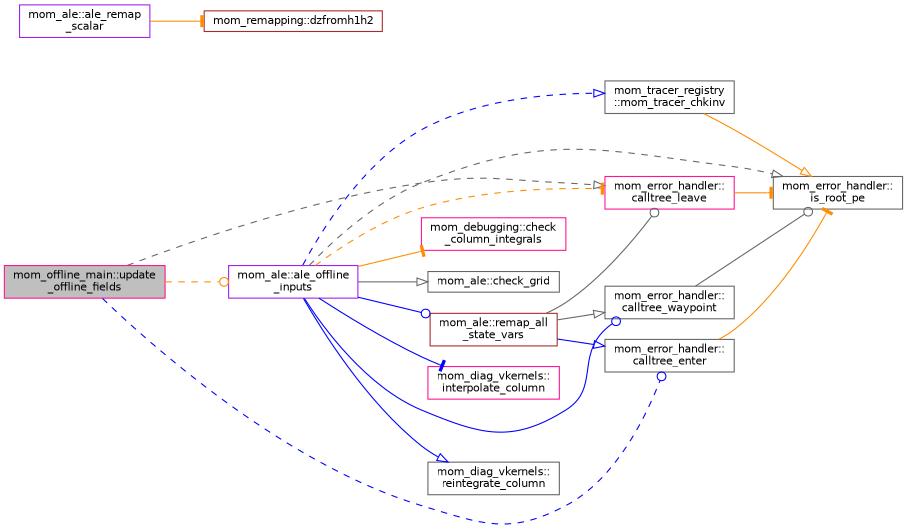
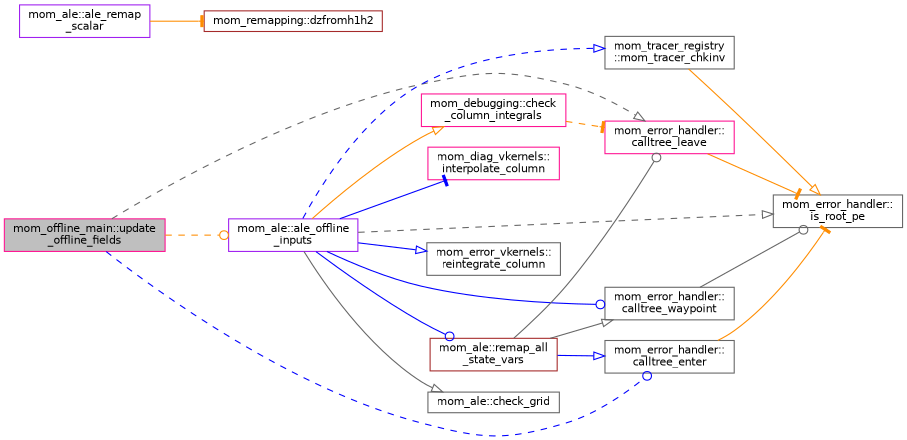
(450, 201) -> (583, 124)
(389, 259) -> (370, 171)
(494, 478) -> (494, 259)
